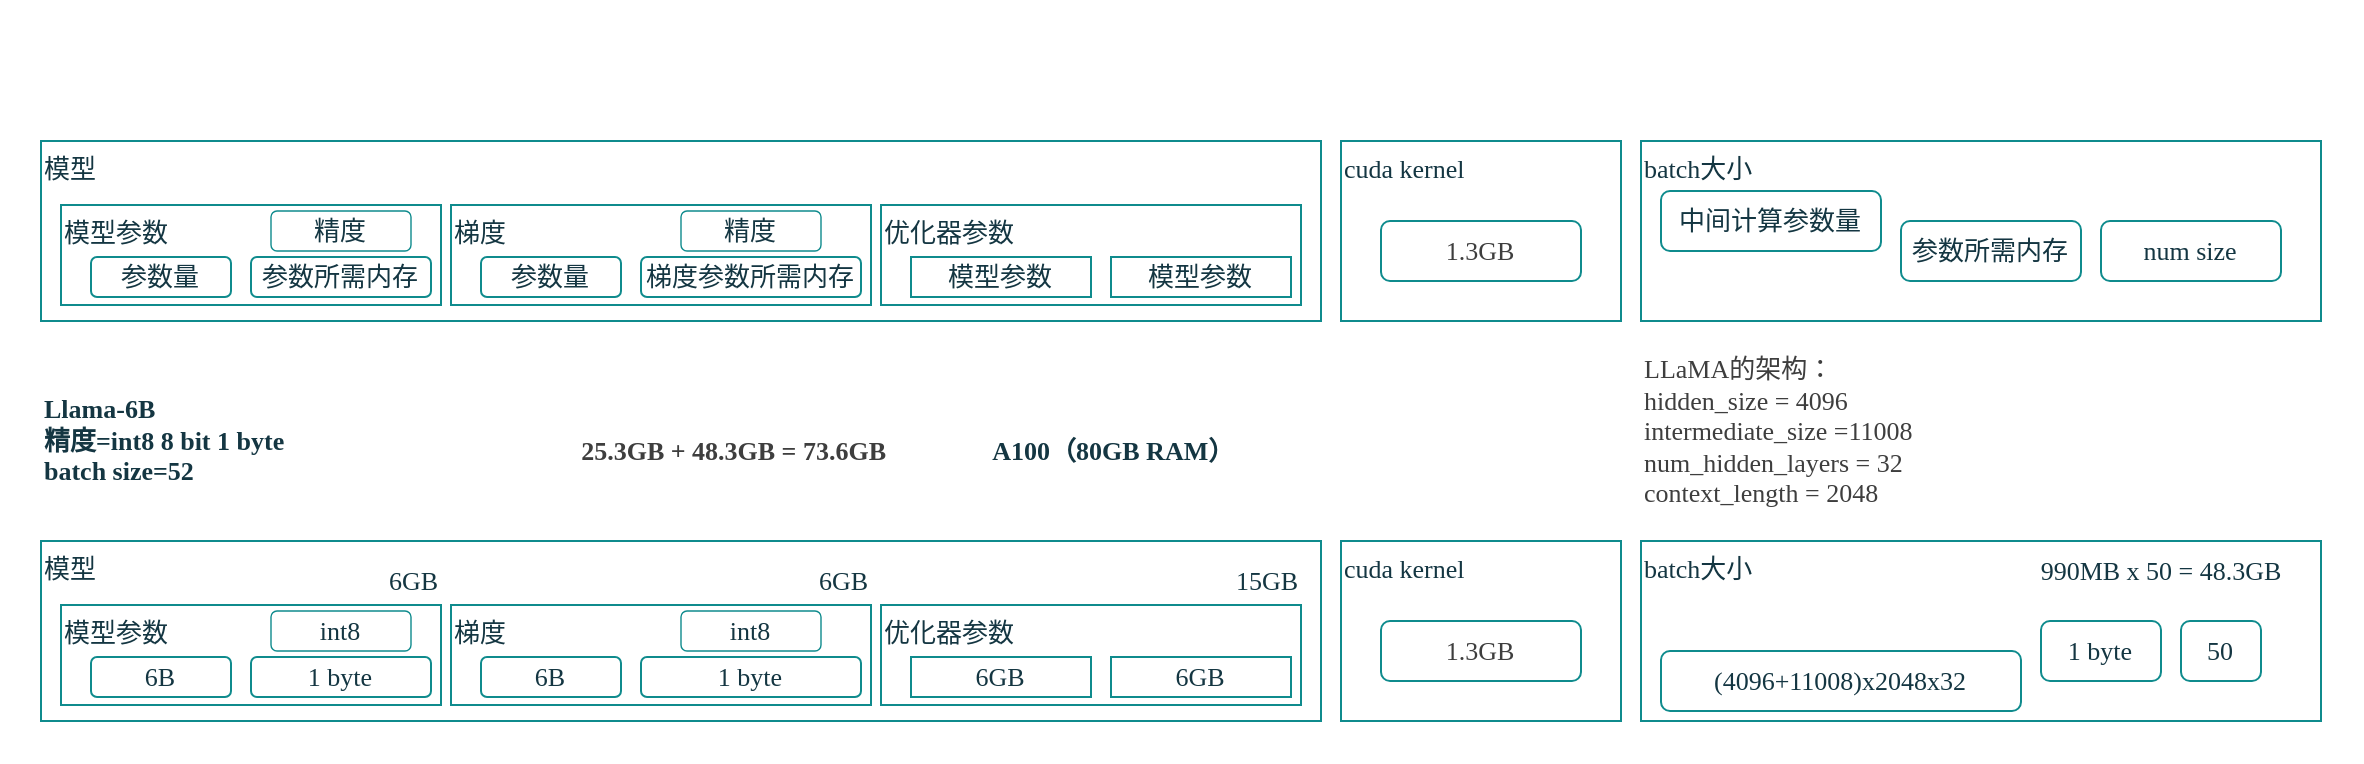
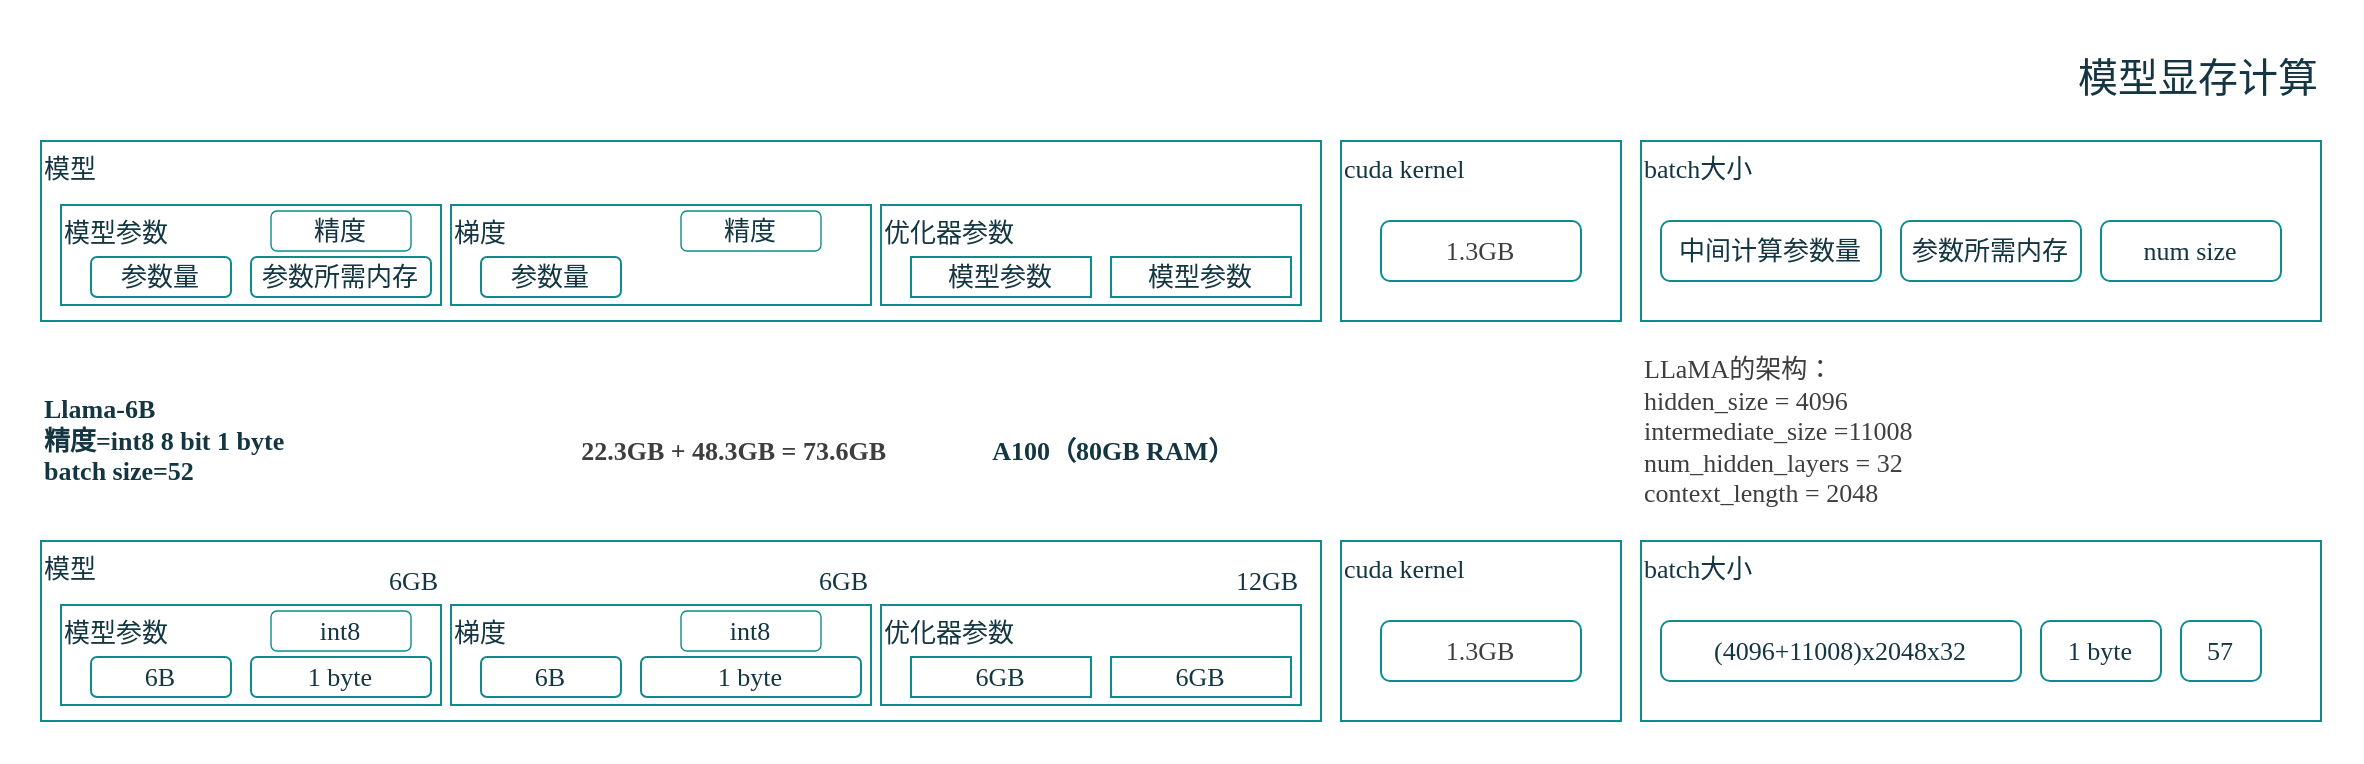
none -> (2181, 81)
(1771, 221) -> (1771, 251)
(751, 277) -> none
(736, 451) -> (736, 451)
(2161, 571) -> none
(1270, 581) -> (1270, 581)
(2221, 651) -> (2221, 651)
(1841, 681) -> (1841, 651)
